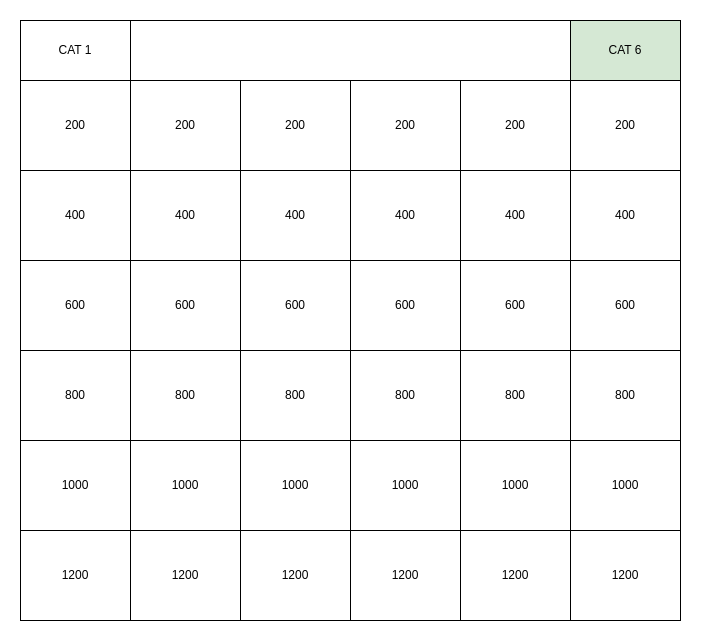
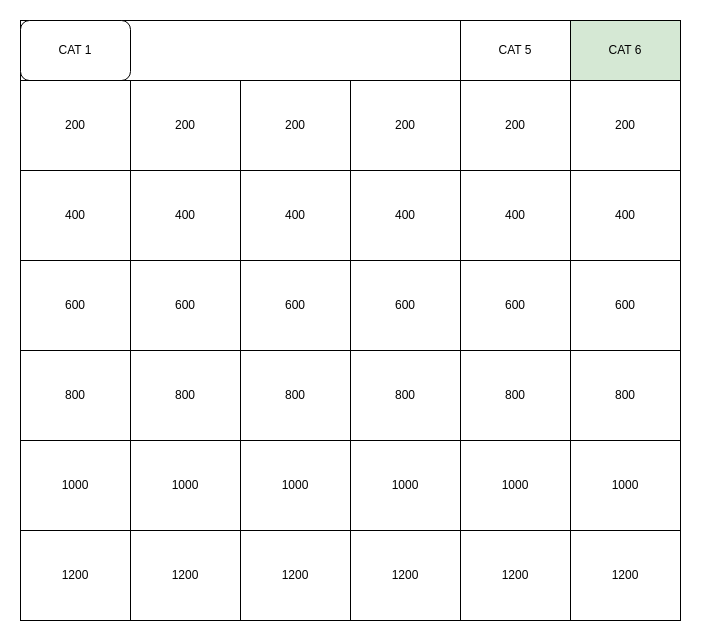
(76, 51) -> (76, 51)
none -> (516, 51)
